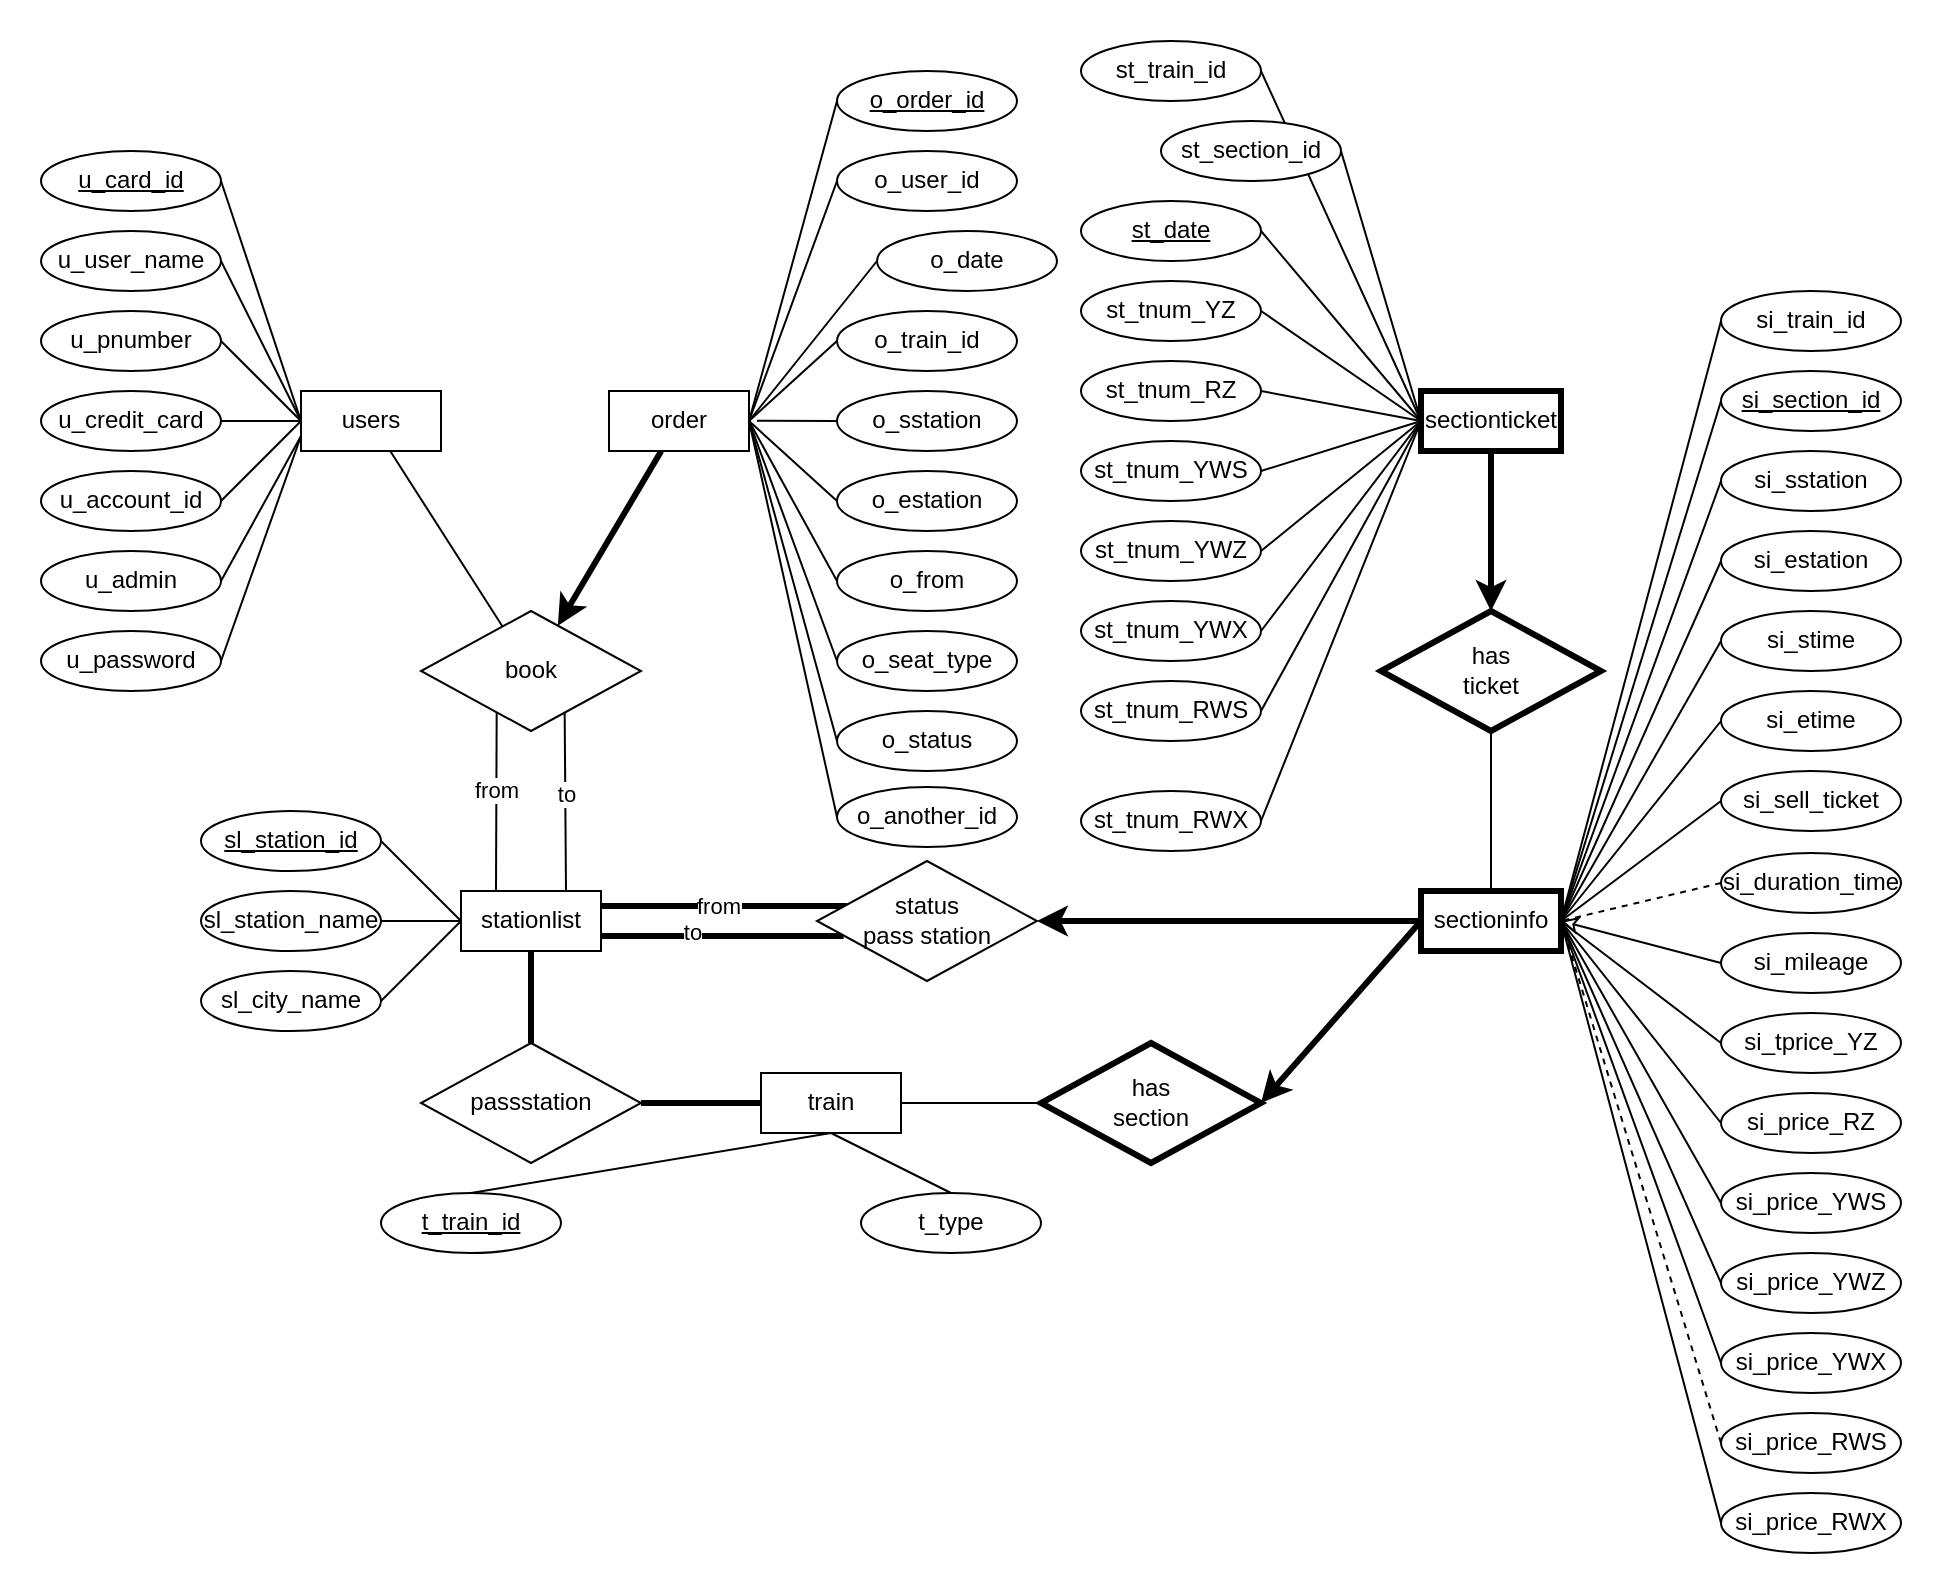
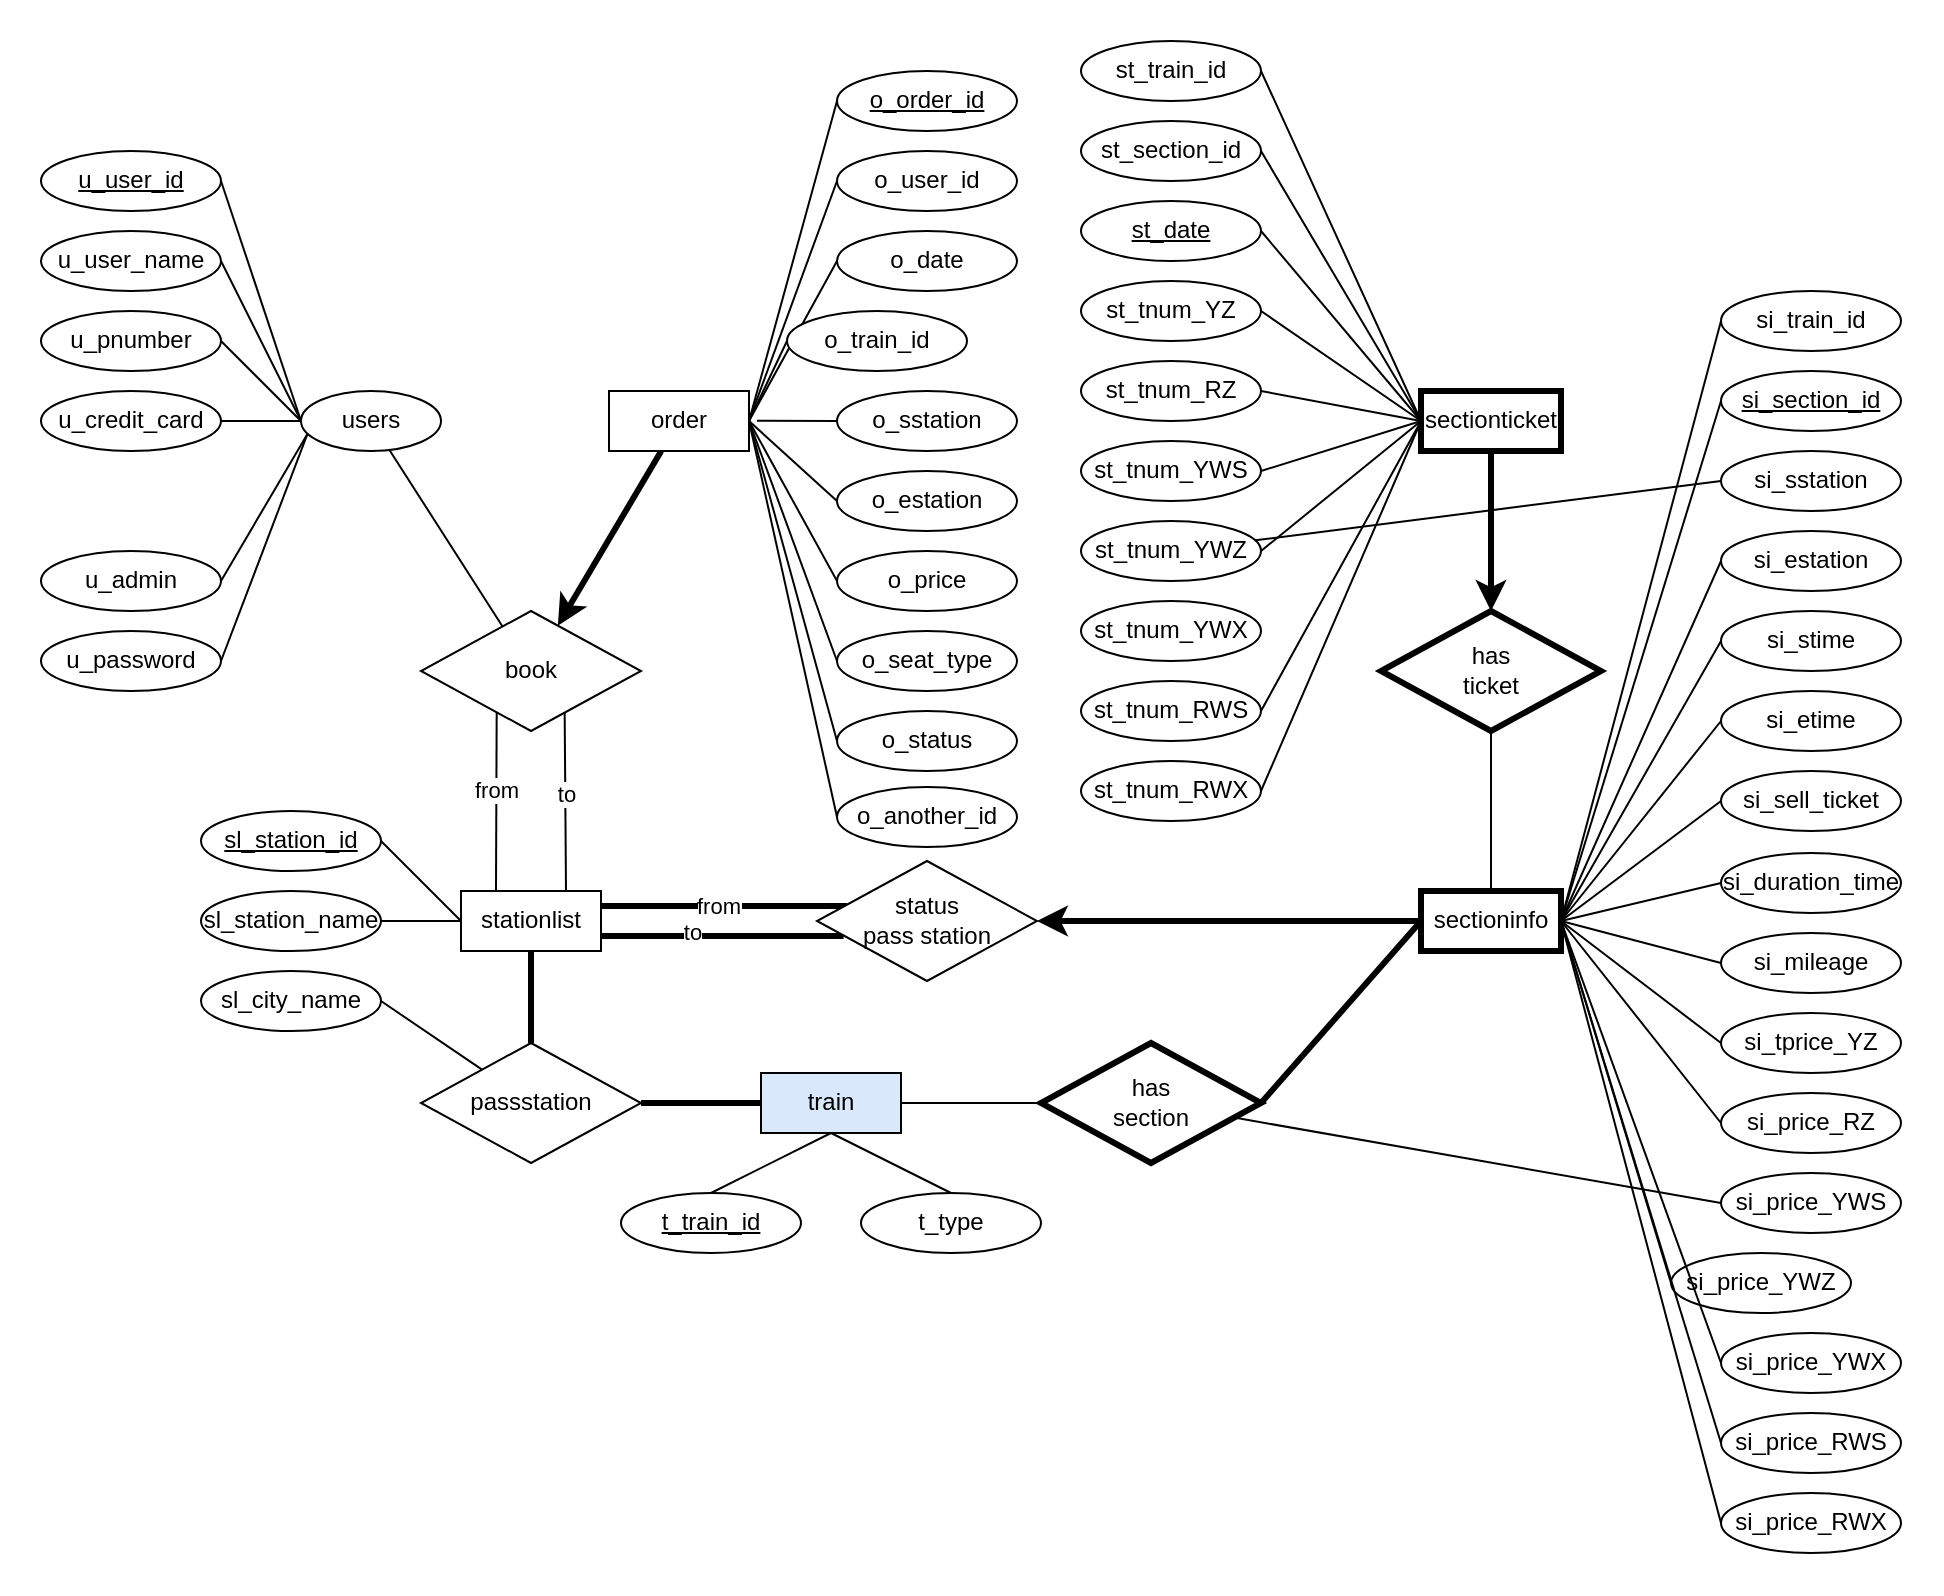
(1251, 151) -> (1171, 151)
(132, 181) -> (132, 181)
(967, 261) -> (927, 261)
(927, 341) -> (877, 341)
(371, 421) -> (371, 421)
(259, 463) -> none
(131, 501) -> none
(1334, 536) -> none
(928, 581) -> (928, 581)
(1652, 671) -> (1585, 498)
(1171, 821) -> (1171, 791)
(1643, 902) -> (1643, 902)
(1575, 925) -> (1572, 924)
(419, 963) -> (432, 1035)
(1648, 1074) -> (1432, 1152)
(1276, 1086) -> (1270, 1092)
(831, 1103) -> (831, 1103)
(471, 1223) -> (711, 1223)
(1811, 1283) -> (1761, 1283)
(1696, 1361) -> (1696, 1361)
